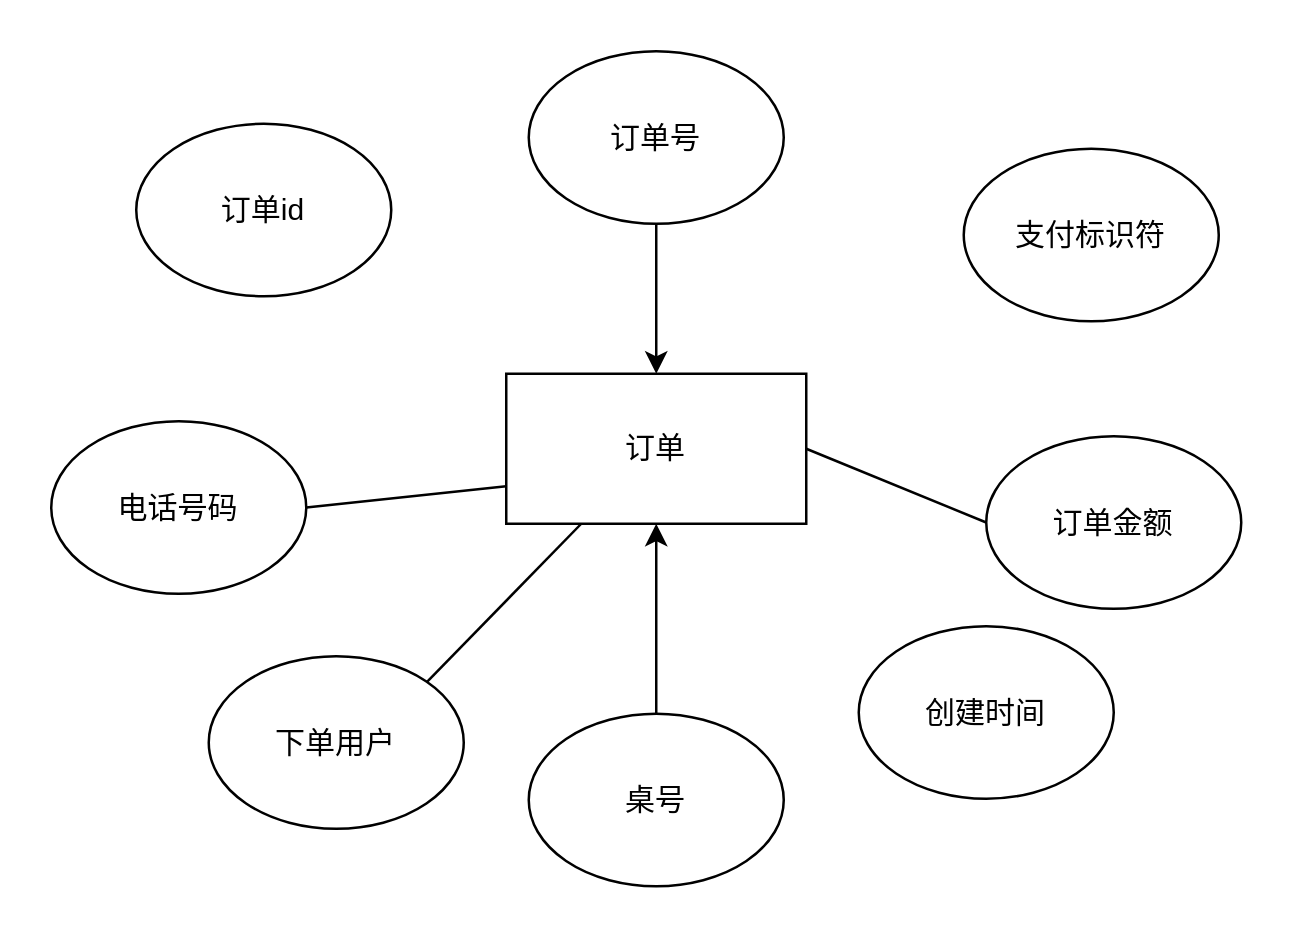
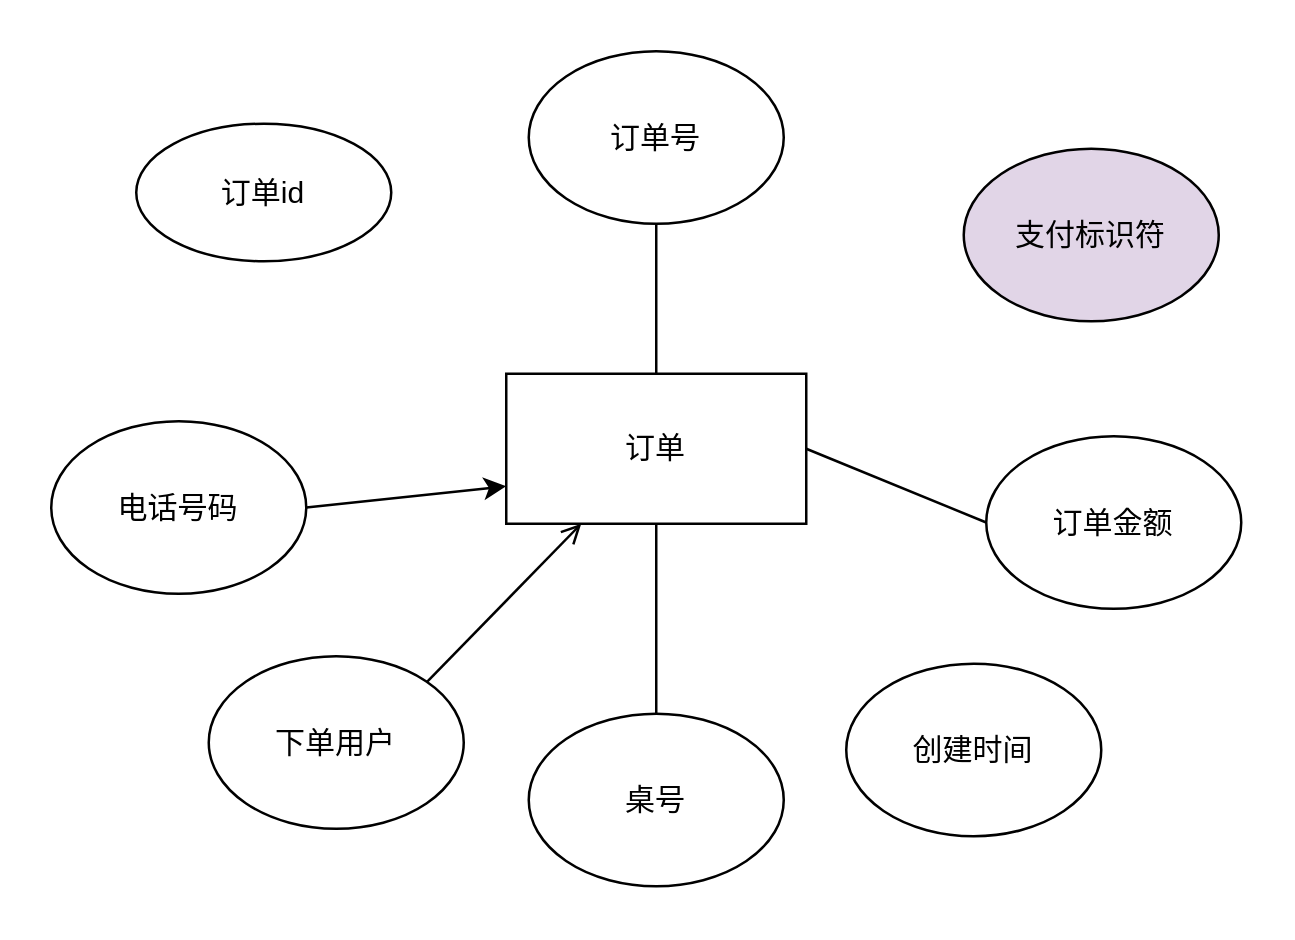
(264, 210) -> (264, 193)
(1091, 235) -> (1091, 235)
(656, 355) -> (656, 362)
(495, 487) -> (488, 488)
(576, 529) -> (575, 530)
(656, 542) -> (656, 534)
(986, 713) -> (974, 750)
